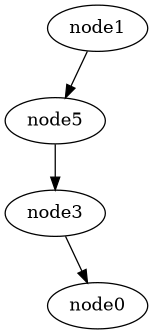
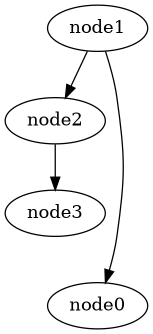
(55, 121) -> (55, 121)
(74, 254) -> (123, 161)
